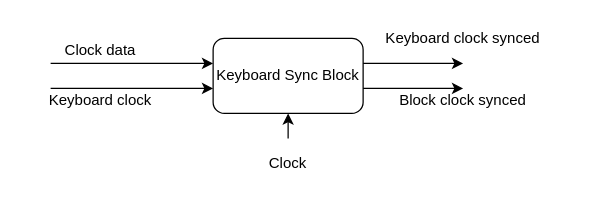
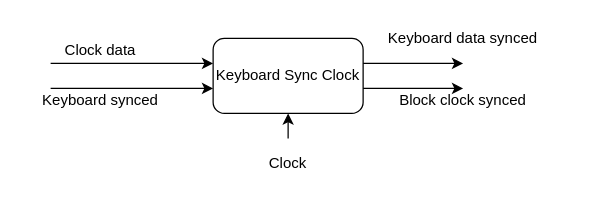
(463, 38) -> (463, 38)
(288, 76) -> (288, 76)
(101, 101) -> (101, 101)
